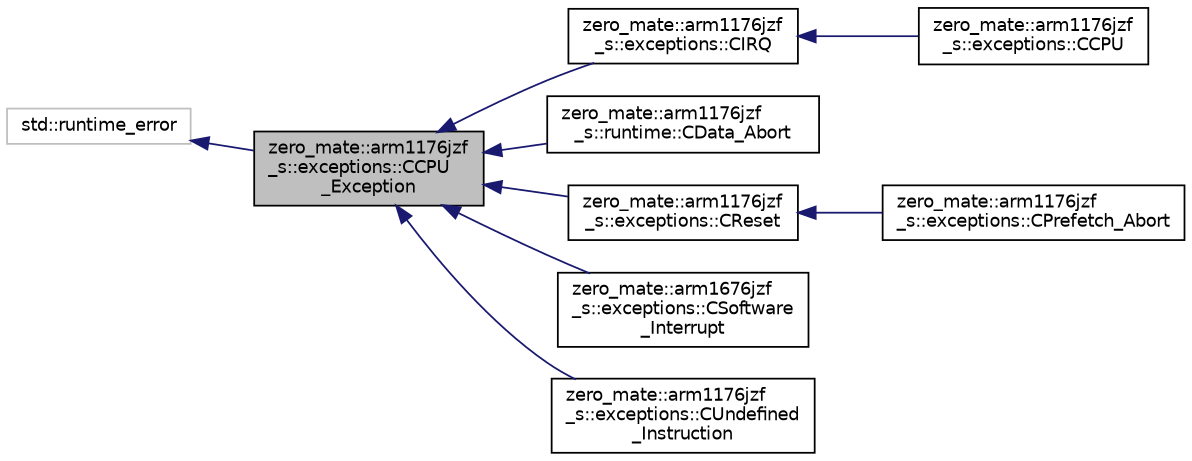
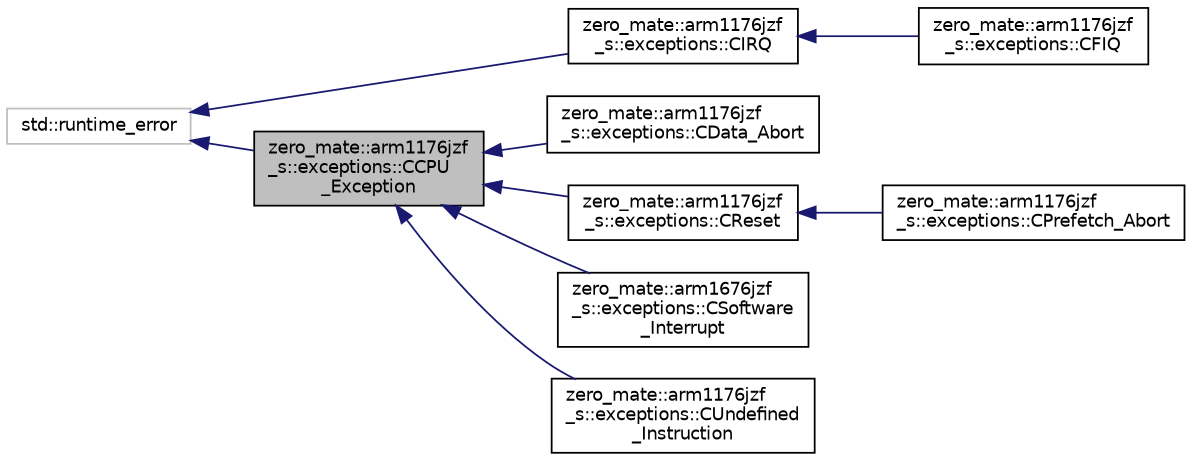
(1034, 36) -> (1034, 36)
(523, 91) -> (388, 82)
(683, 124) -> (683, 124)
